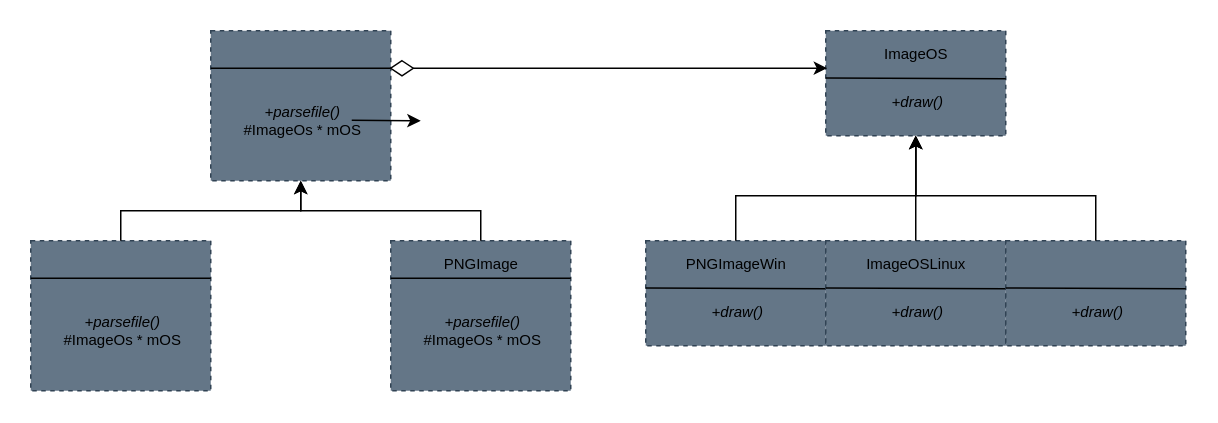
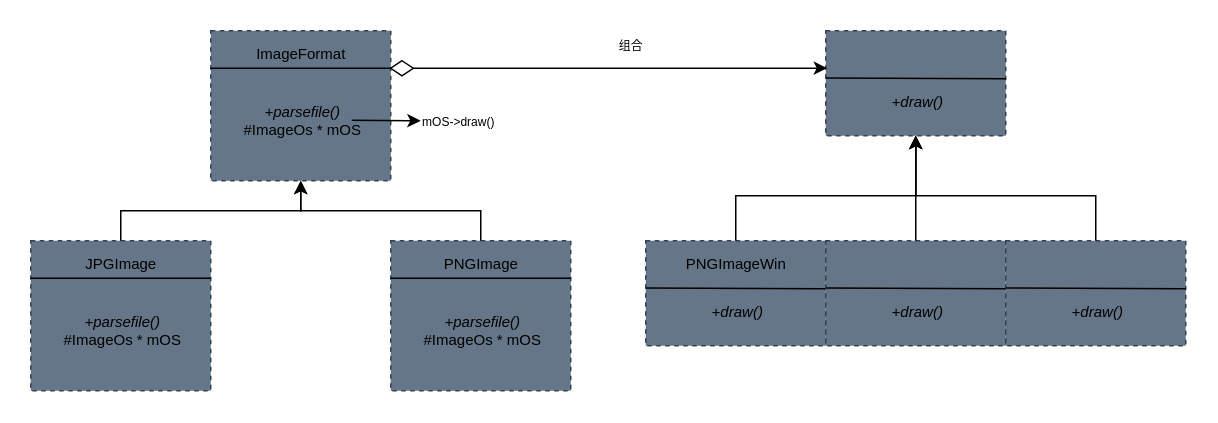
none -> (631, 46)
none -> (301, 53)
(916, 53) -> none
none -> (458, 121)
none -> (121, 263)
(916, 263) -> none
